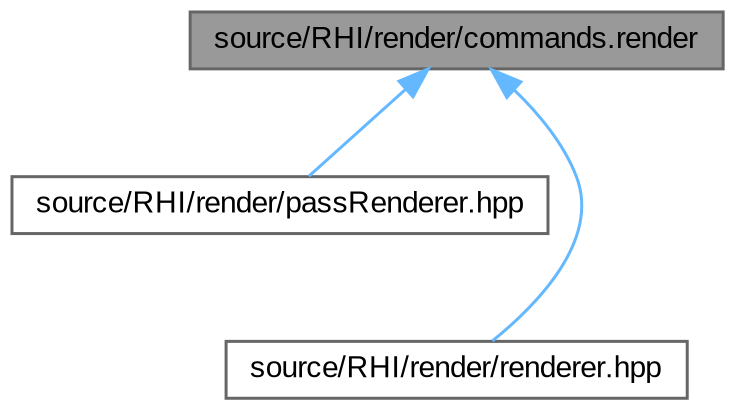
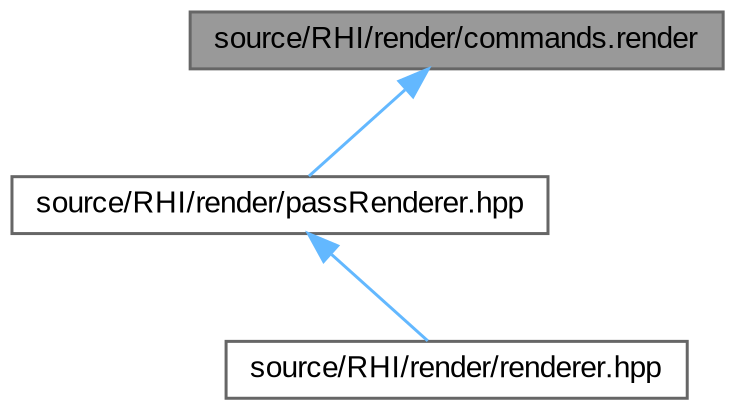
(580, 221) -> (380, 298)
